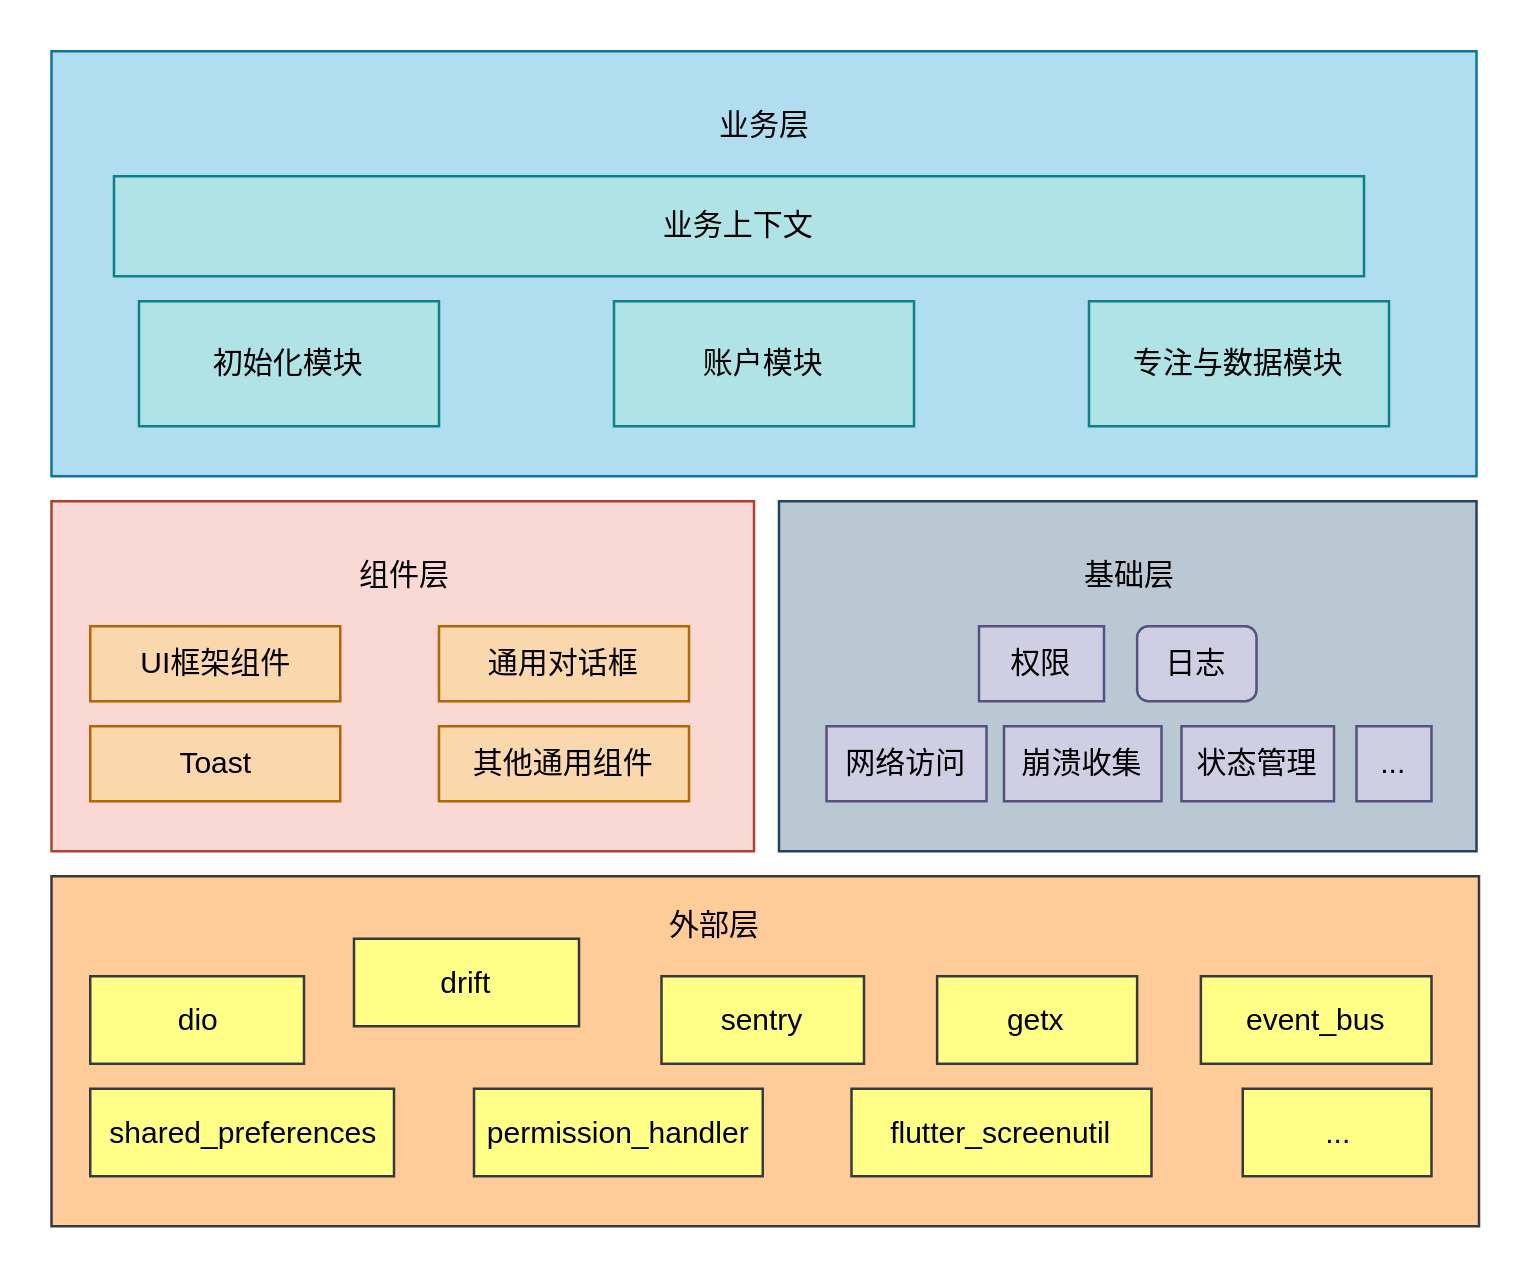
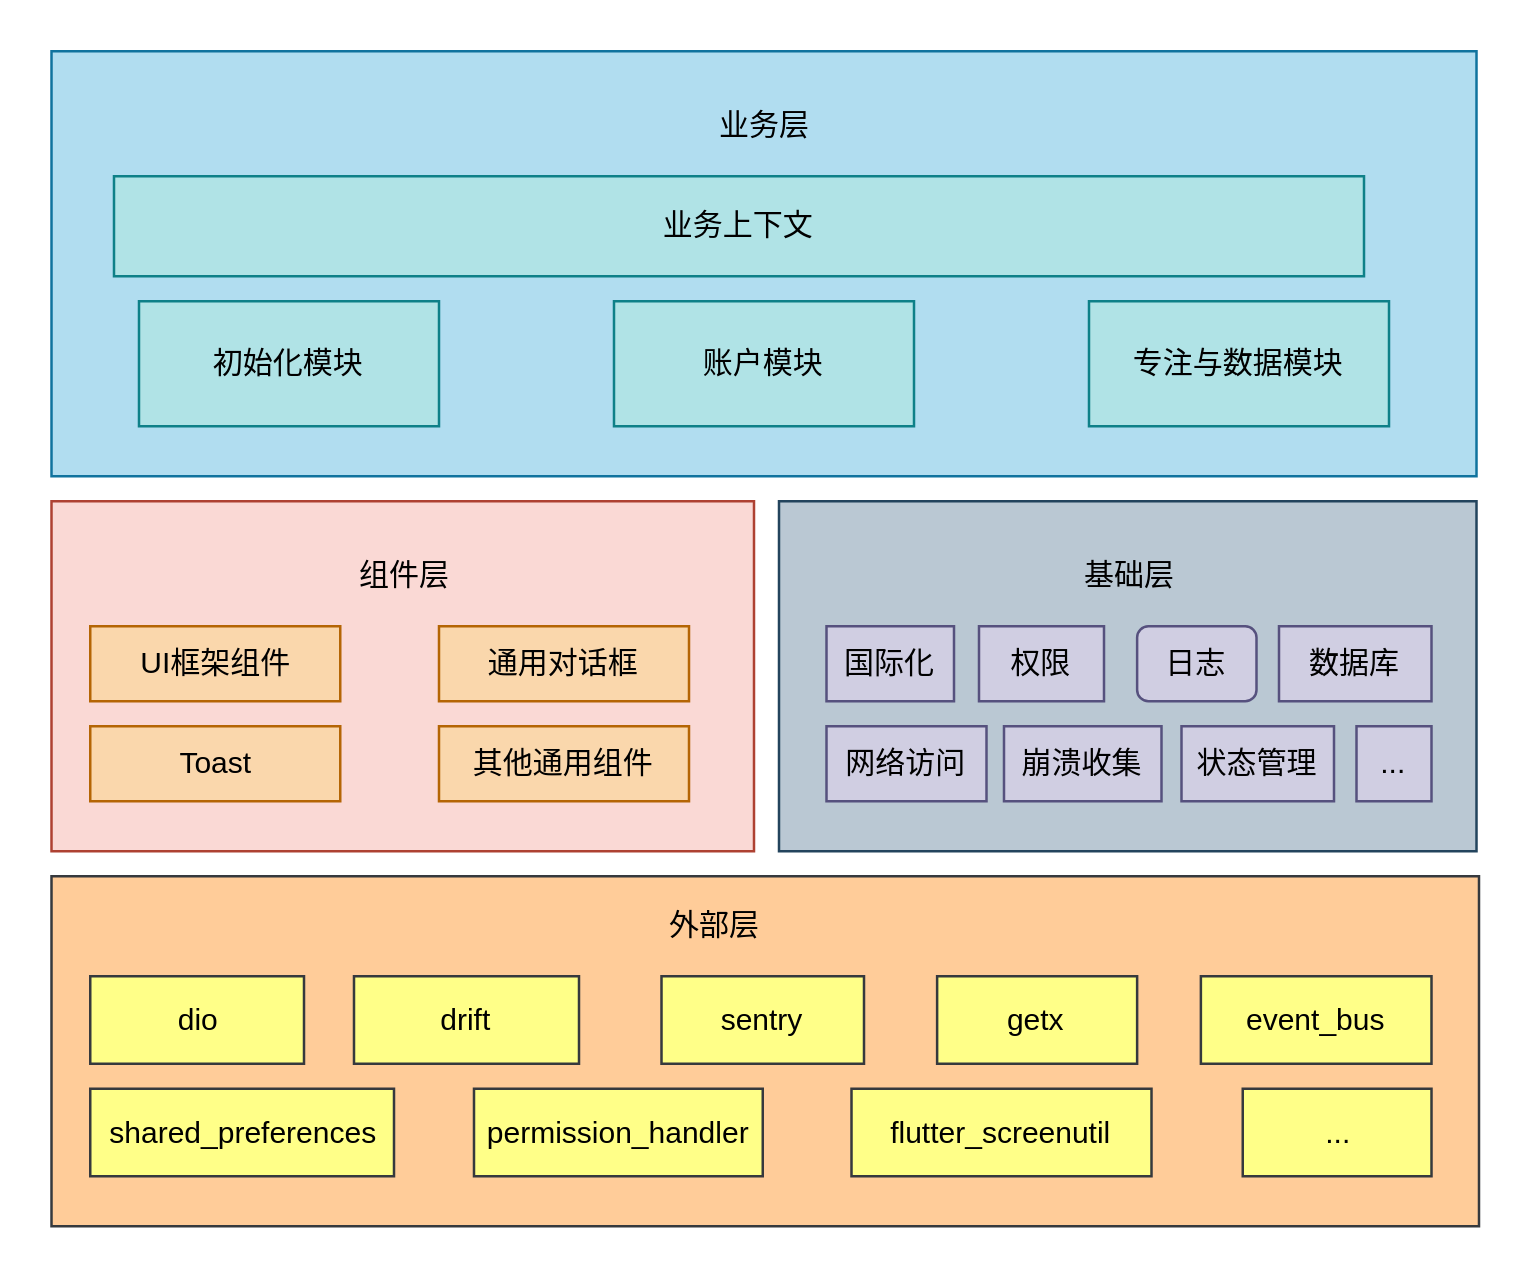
none -> (890, 664)
none -> (1355, 664)
(466, 983) -> (466, 1020)
